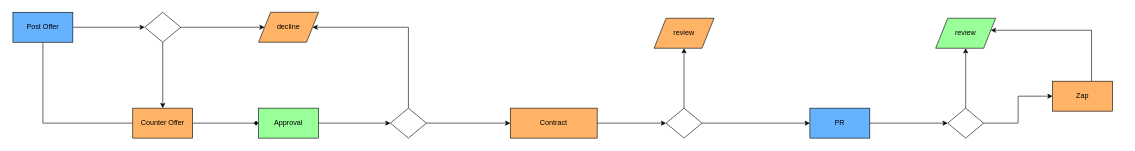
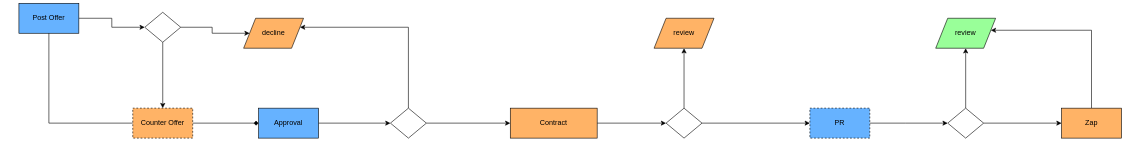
(42, 27) -> (48, 18)
(288, 27) -> (273, 33)
(1083, 96) -> (1092, 123)
(162, 123) -> (162, 123)
(288, 123) -> (288, 123)
(840, 123) -> (840, 123)
